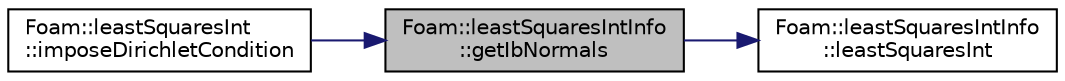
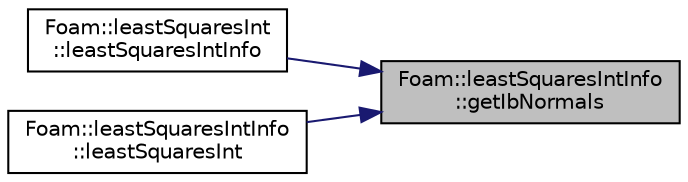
(160, 40) -> (157, 40)
(711, 40) -> (333, 119)
